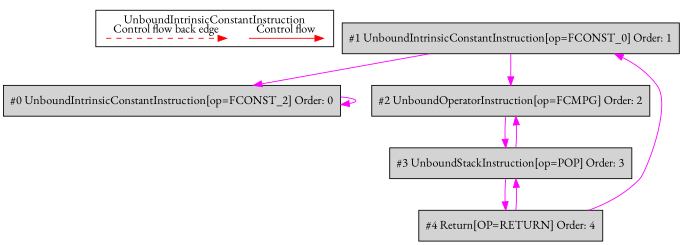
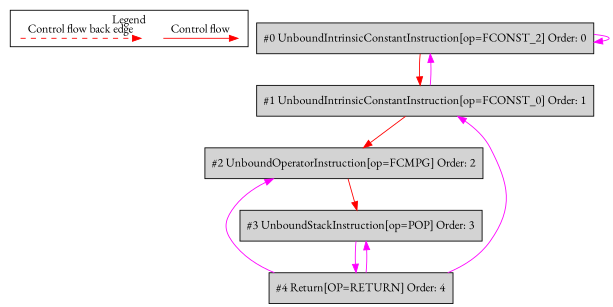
(215, 20) -> (129, 20)
none -> (419, 65)
(511, 65) -> (388, 130)
(505, 128) -> (351, 190)
(516, 136) -> (227, 230)
